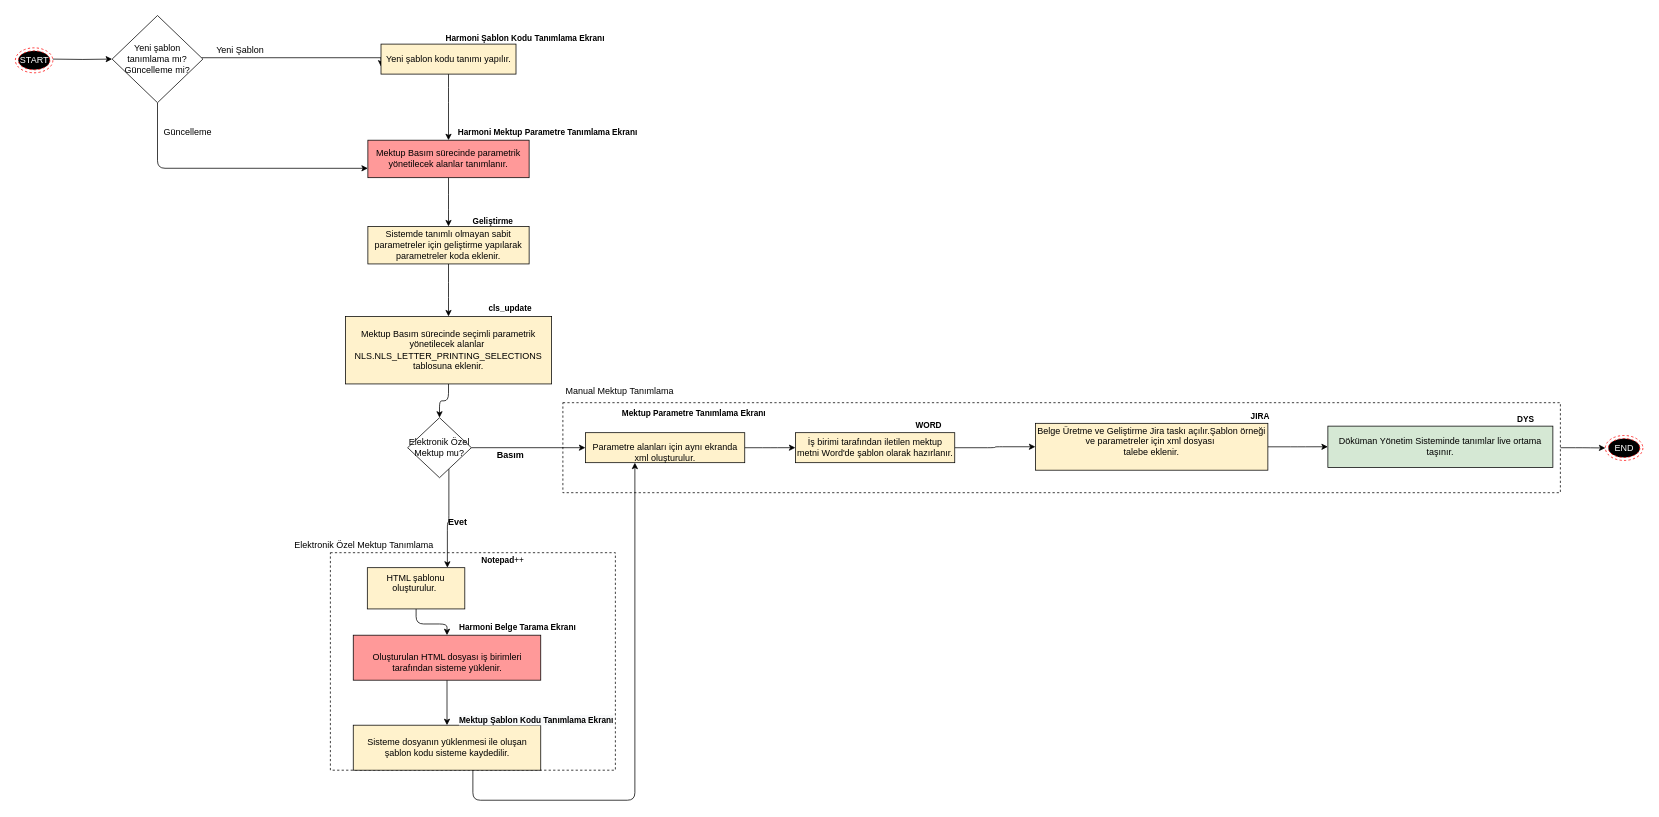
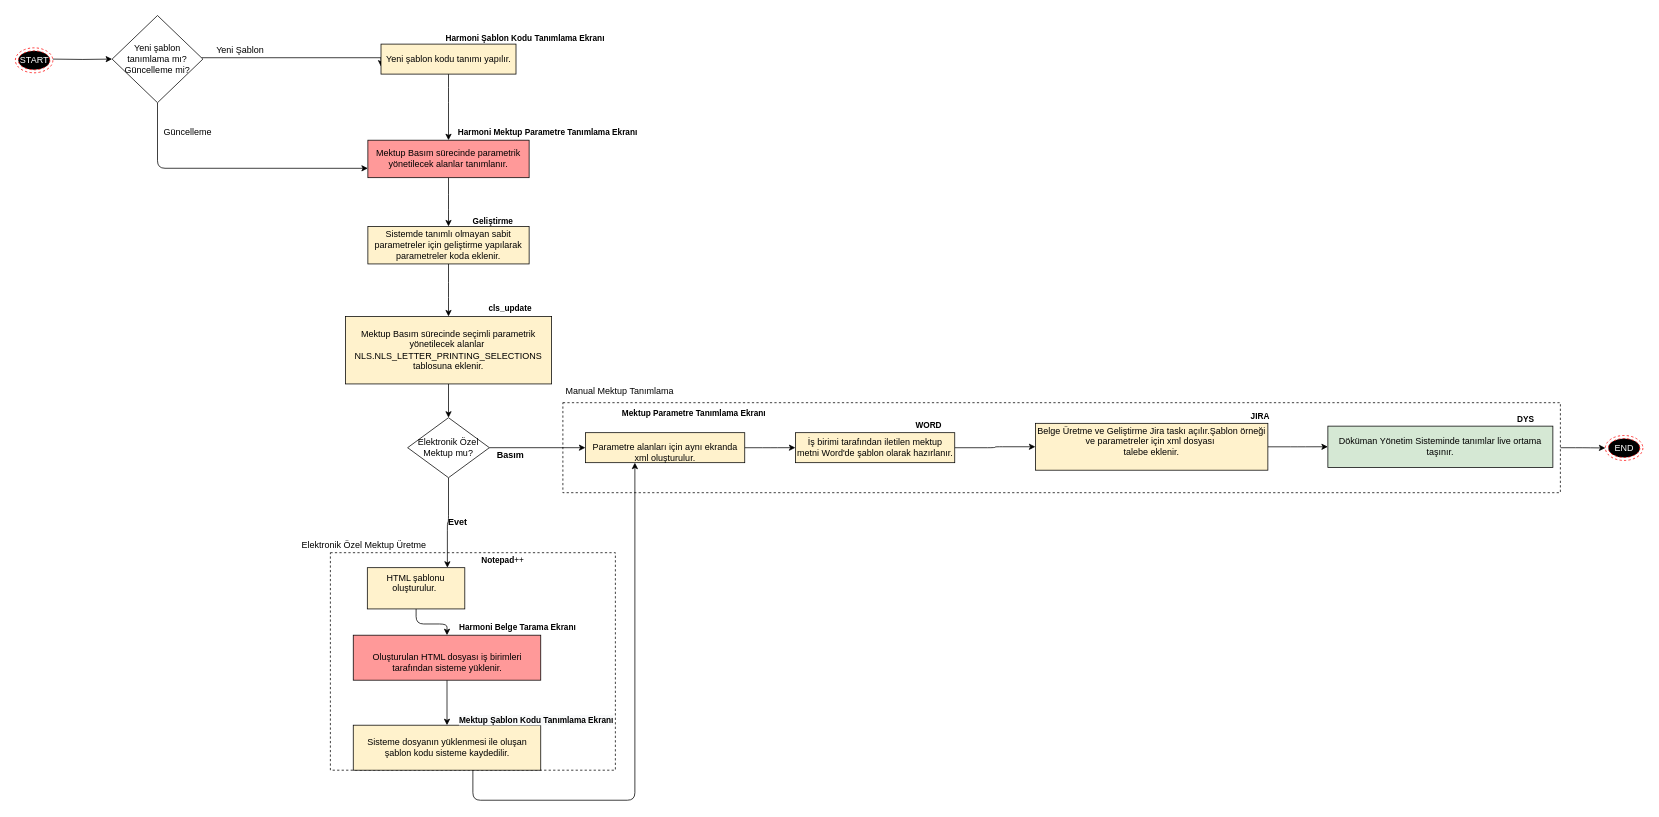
(440, 448) -> (449, 448)
(364, 545) -> (364, 545)
